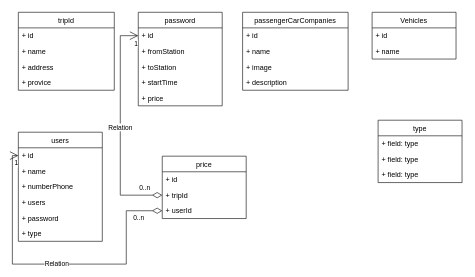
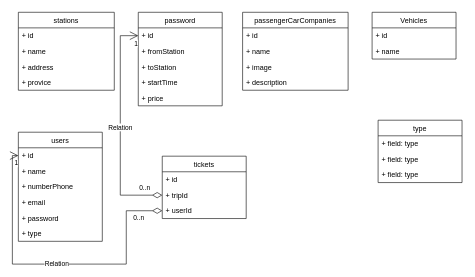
(66, 20) -> (66, 20)
(204, 164) -> (204, 164)
(35, 203) -> (33, 203)
